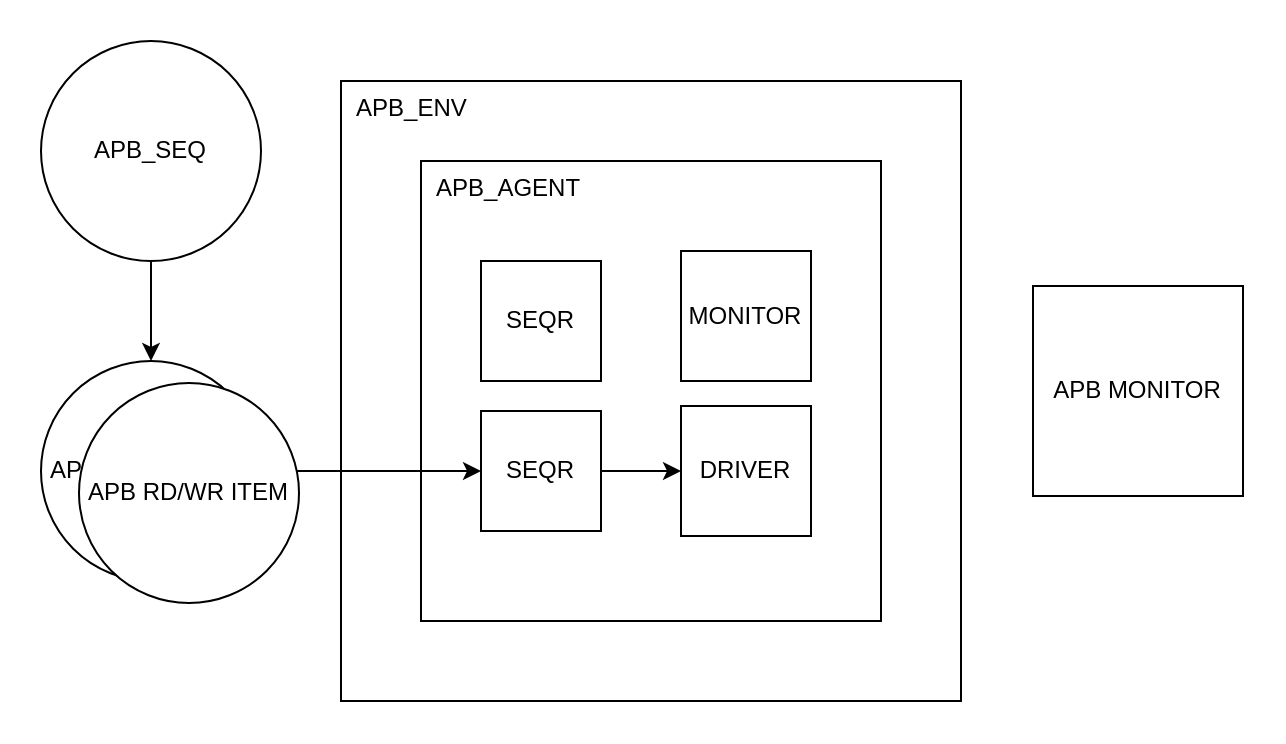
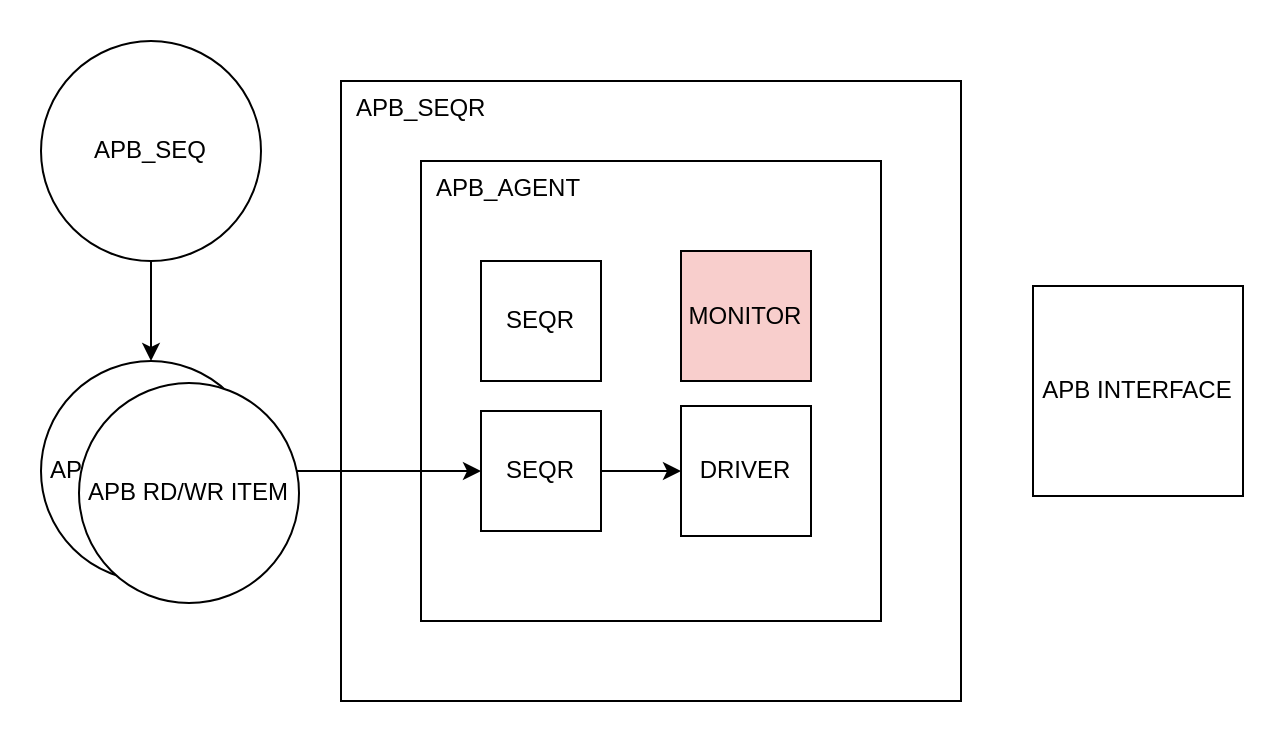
(392, 109) -> (399, 109)
(746, 316) -> (746, 316)
(1138, 391) -> (1138, 391)
